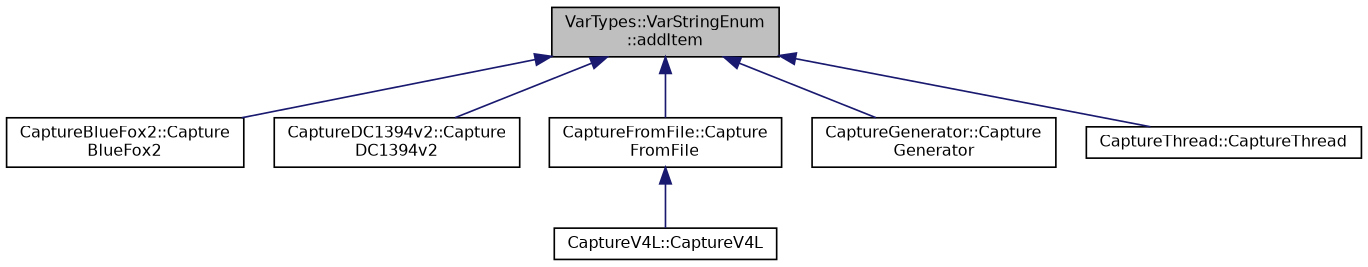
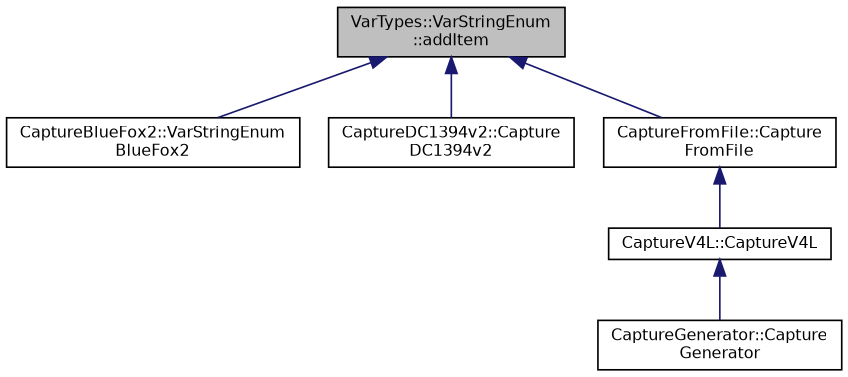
(807, 90) -> (720, 298)
(125, 142) -> (153, 142)
(1224, 142) -> none
